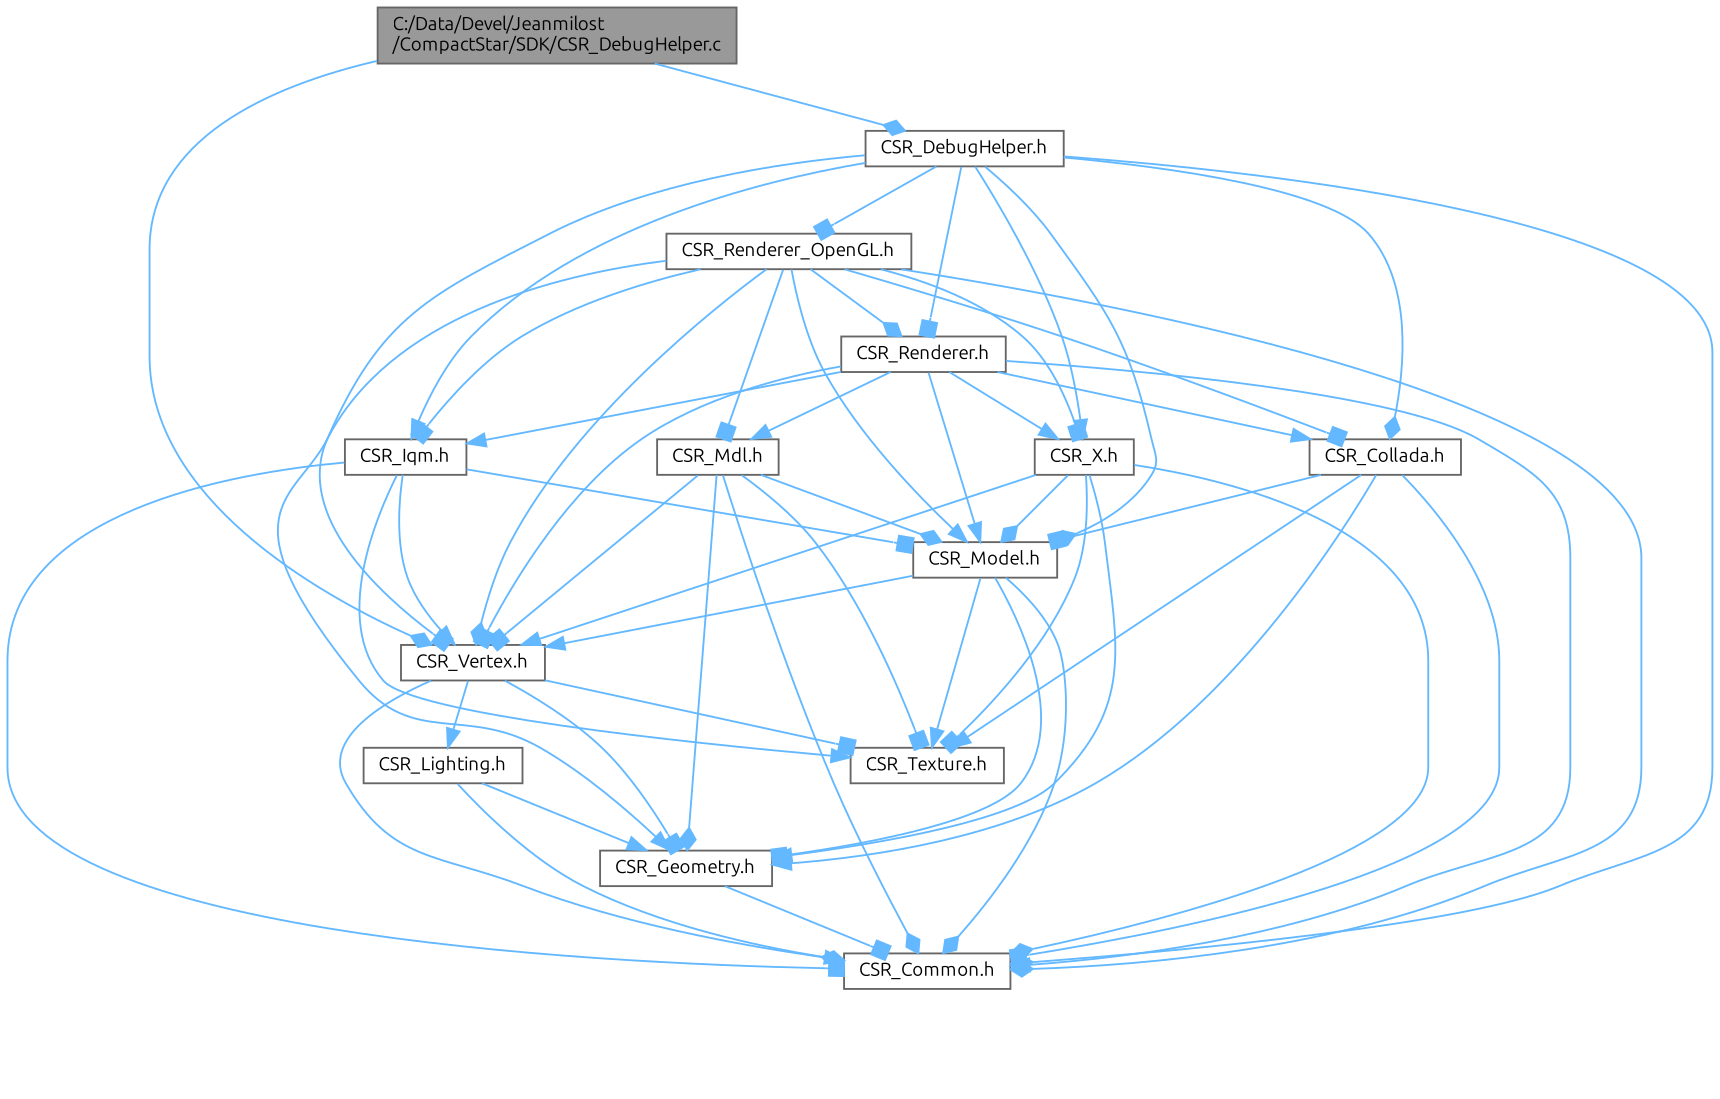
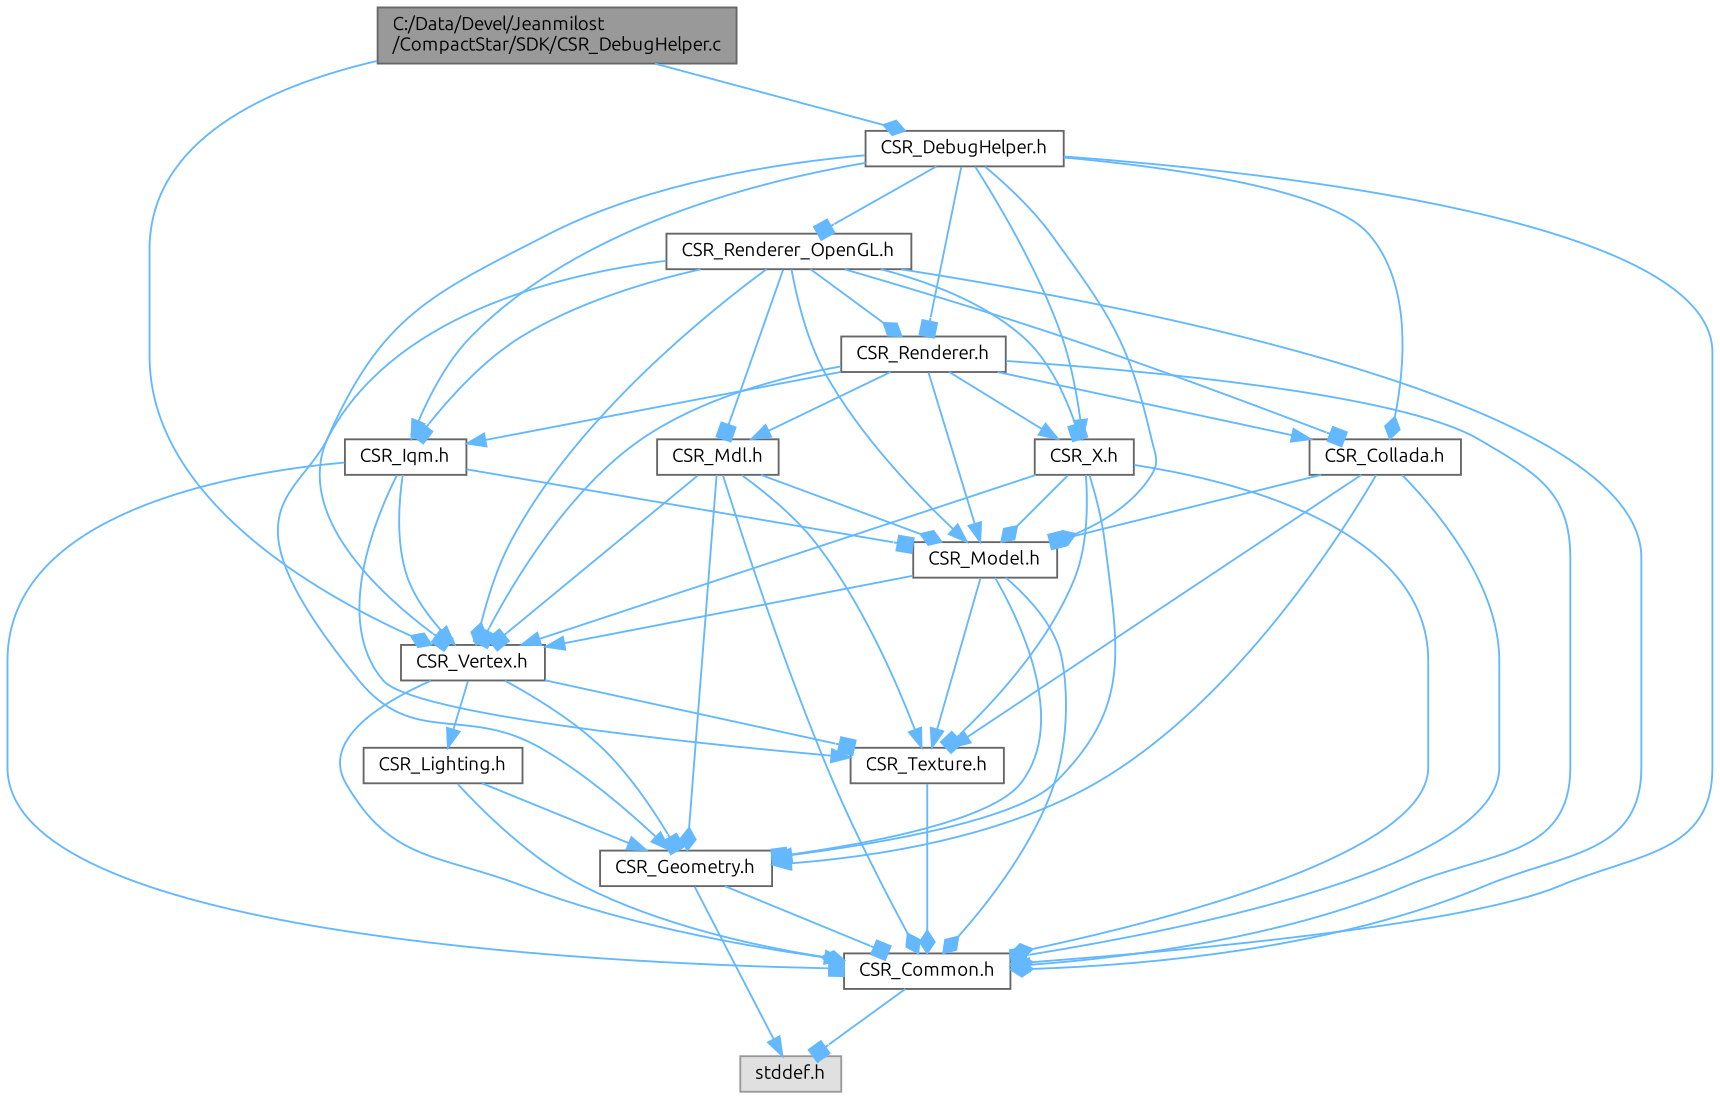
(839, 576) -> (839, 576)
none -> (927, 857)
none -> (791, 1074)
